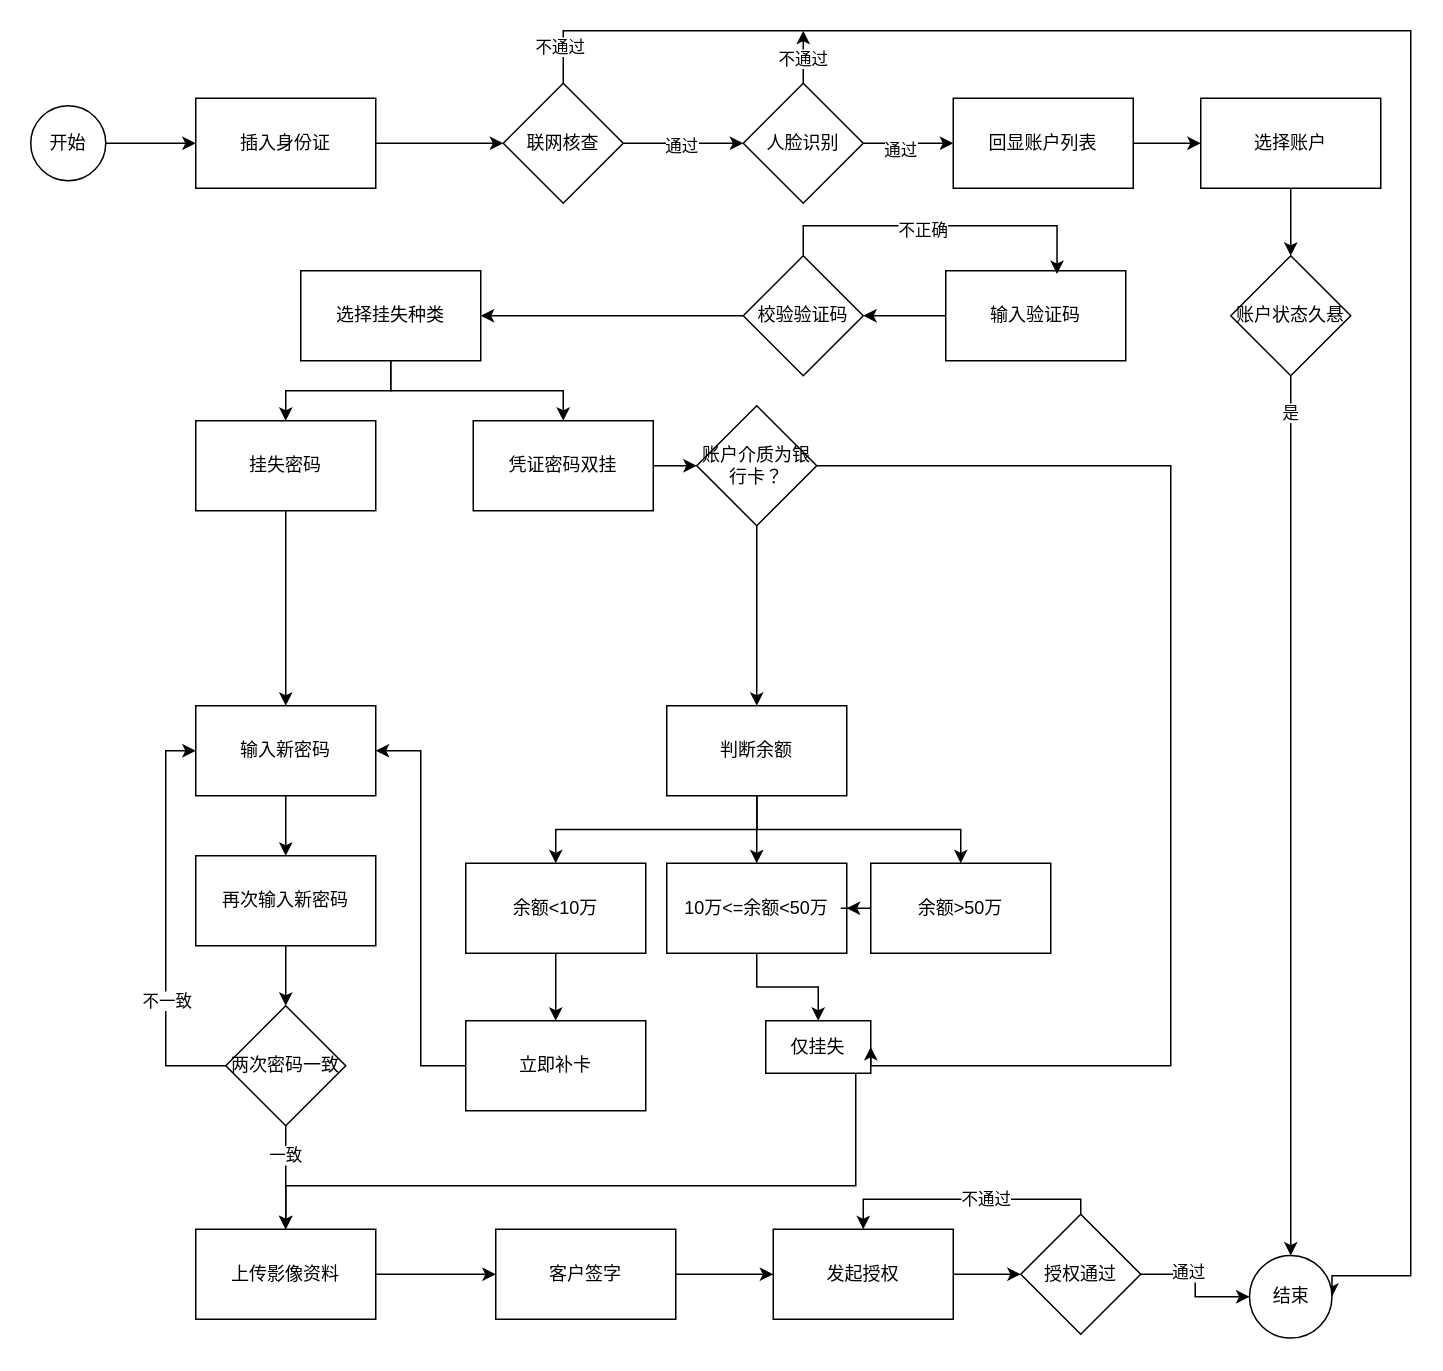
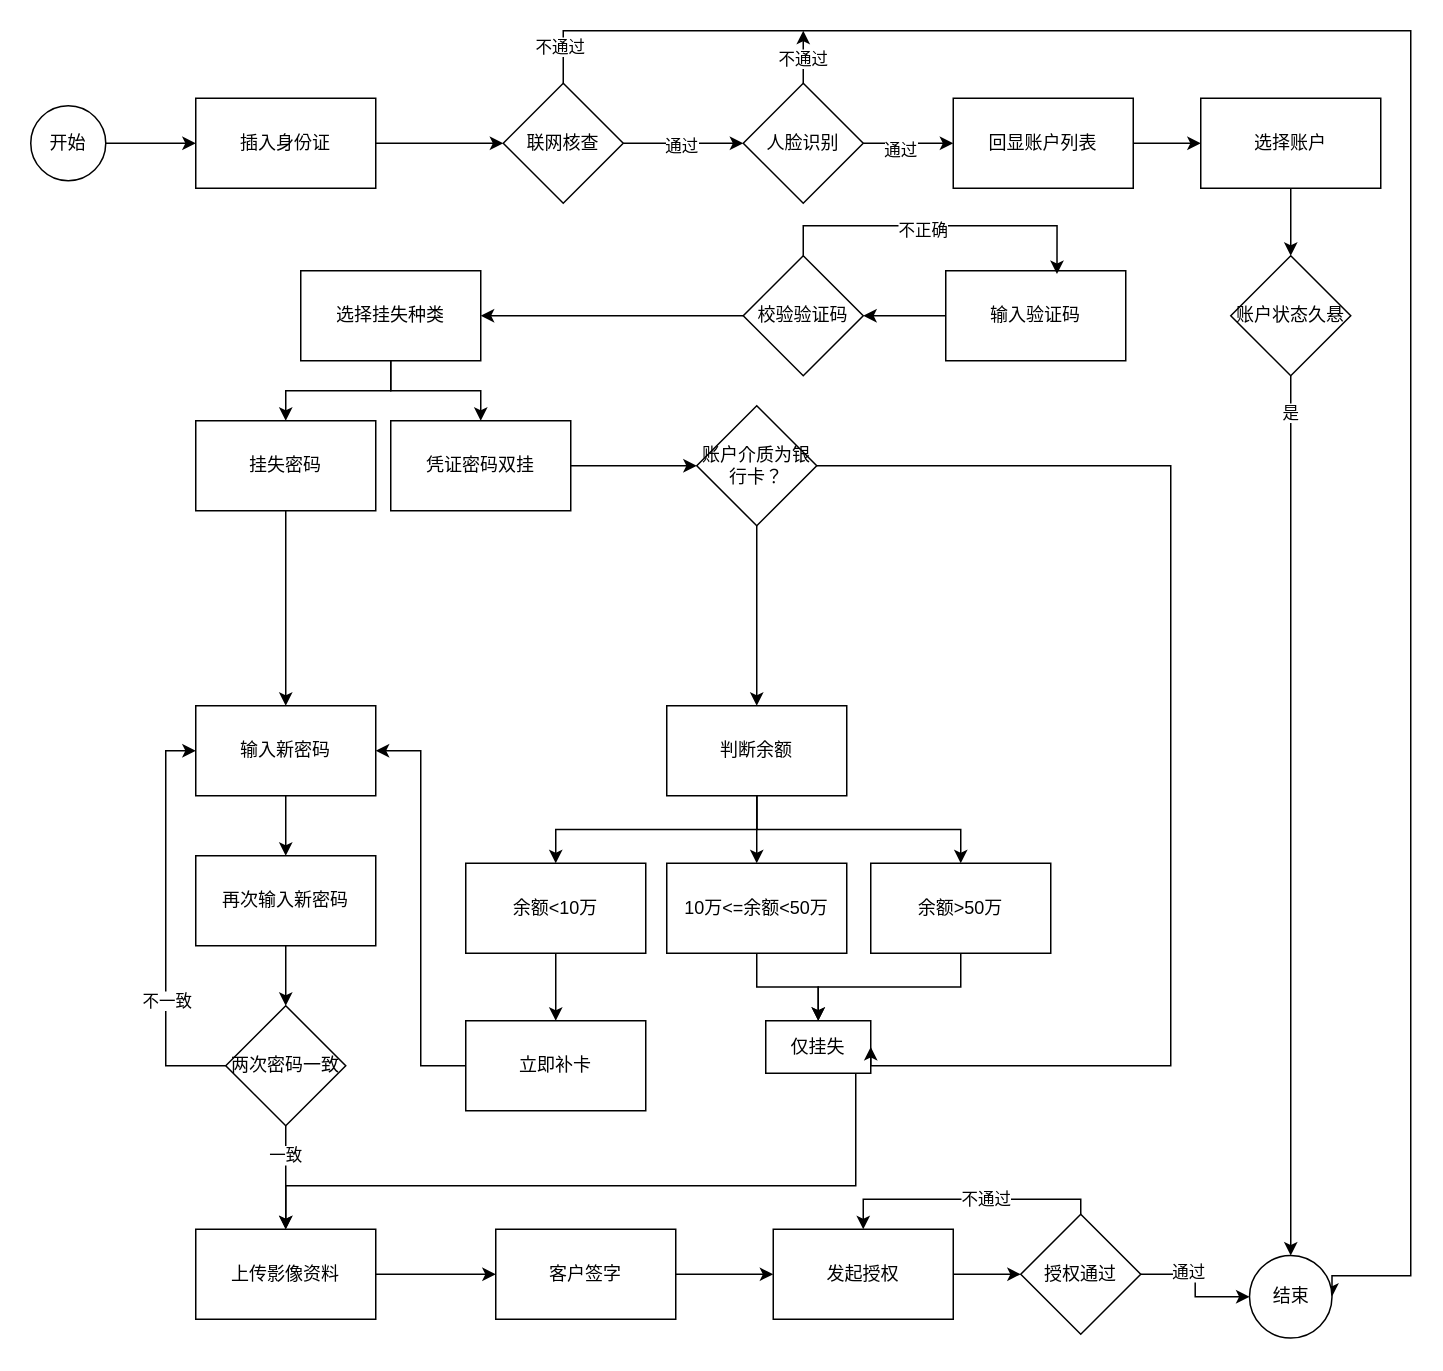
(563, 466) -> (481, 466)
(841, 908) -> (908, 987)
